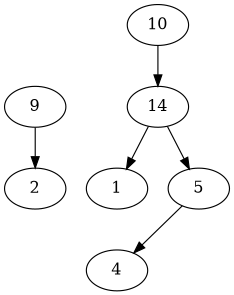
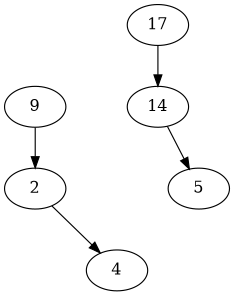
(158, 25) -> (158, 25)
(117, 189) -> none
(162, 225) -> (72, 225)
